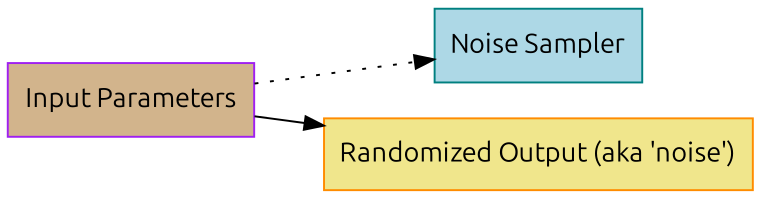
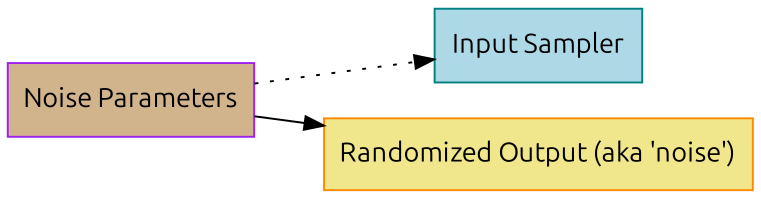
(538, 46) -> (538, 46)
(131, 100) -> (131, 100)
